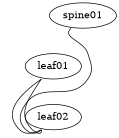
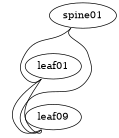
none -> (28, 50)
(53, 117) -> (53, 117)
